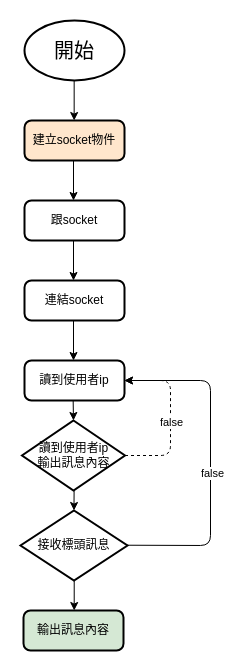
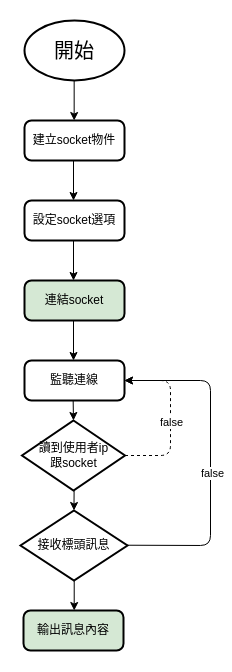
(75, 141) -> (75, 141)
(75, 221) -> (75, 221)
(75, 301) -> (75, 301)
(75, 381) -> (75, 381)
(74, 456) -> (74, 456)
